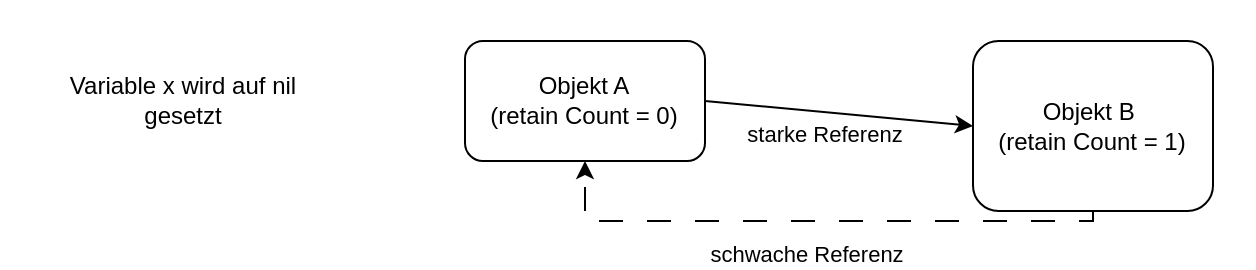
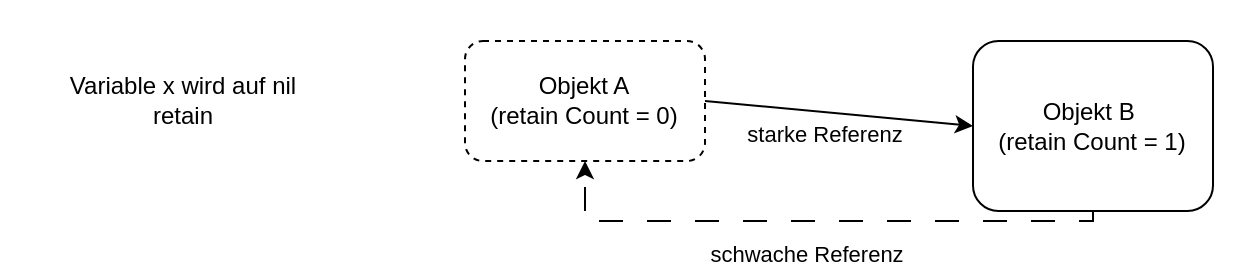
(184, 101) -> (184, 101)
(585, 101) -> (585, 101)
